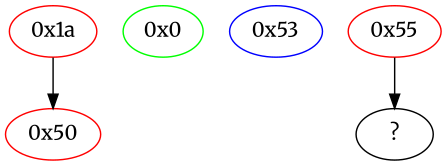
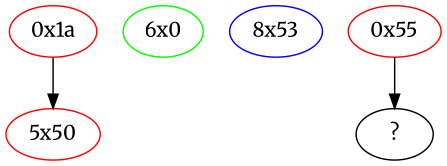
(163, 31) -> (163, 31)
(276, 31) -> (276, 31)
(53, 134) -> (53, 134)
